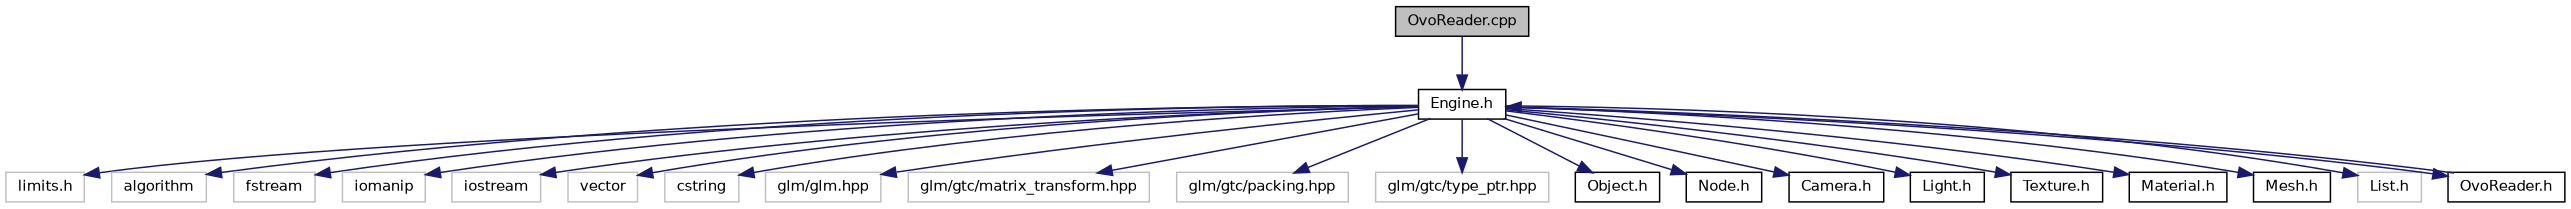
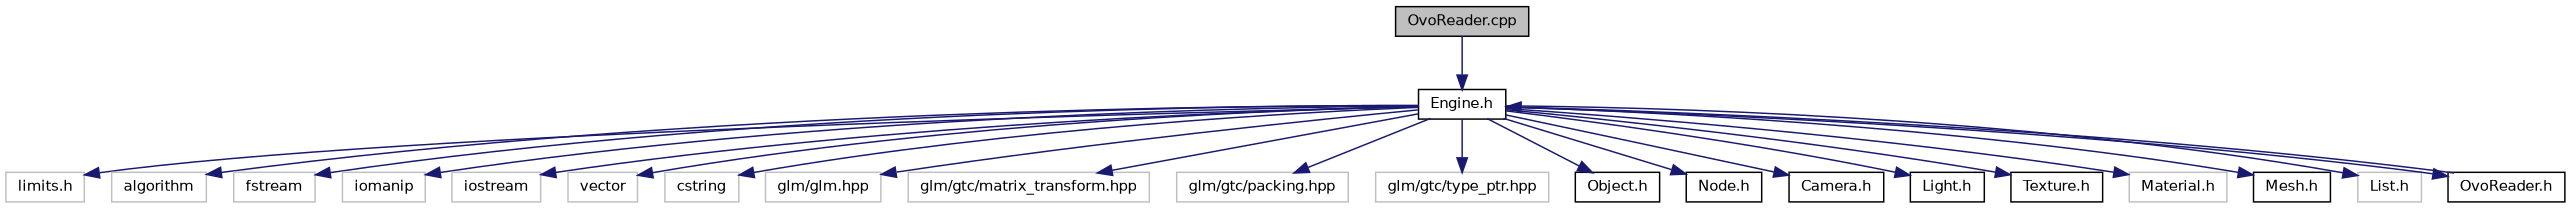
(2178, 187) -> (2178, 187)
